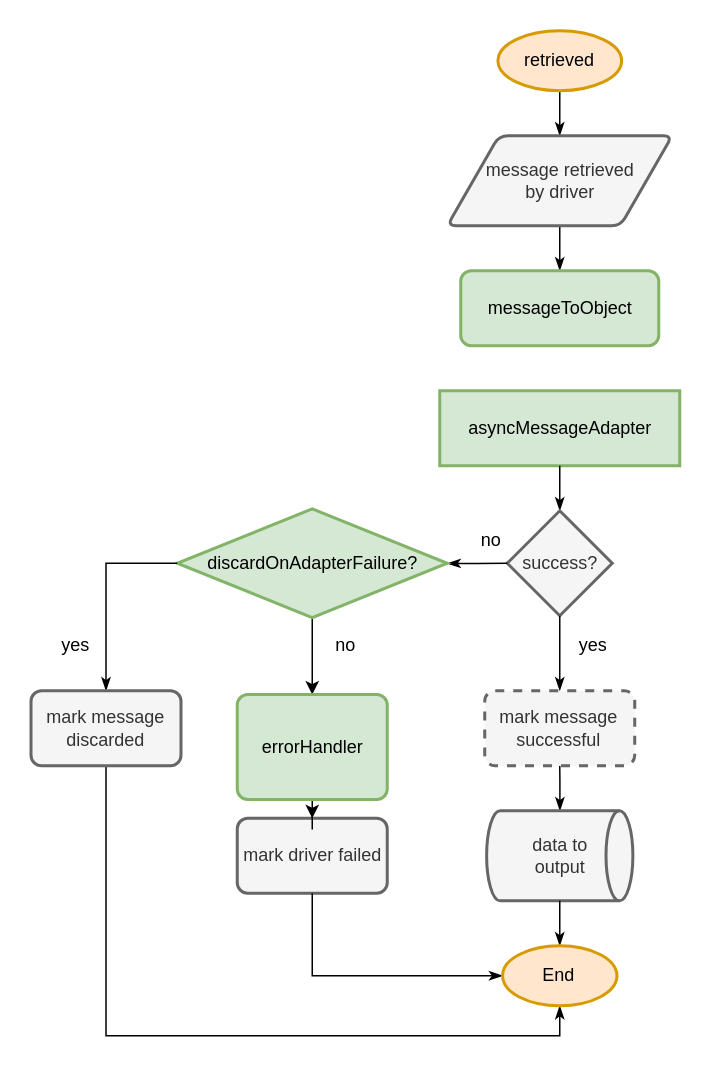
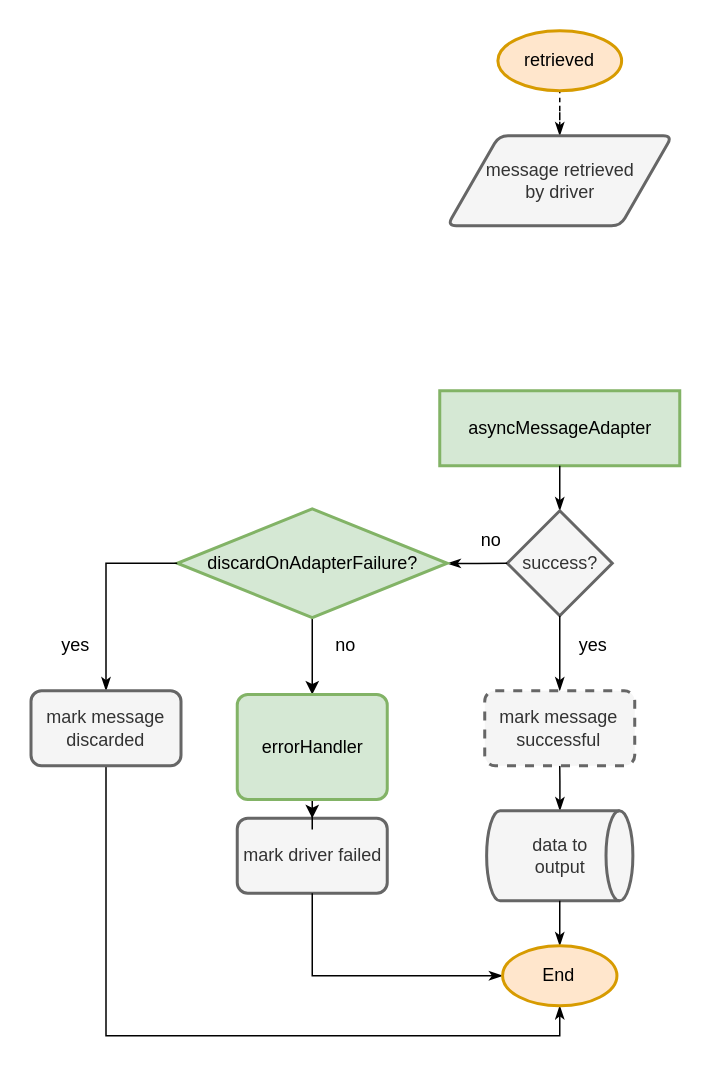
(560, 120) -> (560, 120)
(560, 253) -> none
(560, 308) -> none
